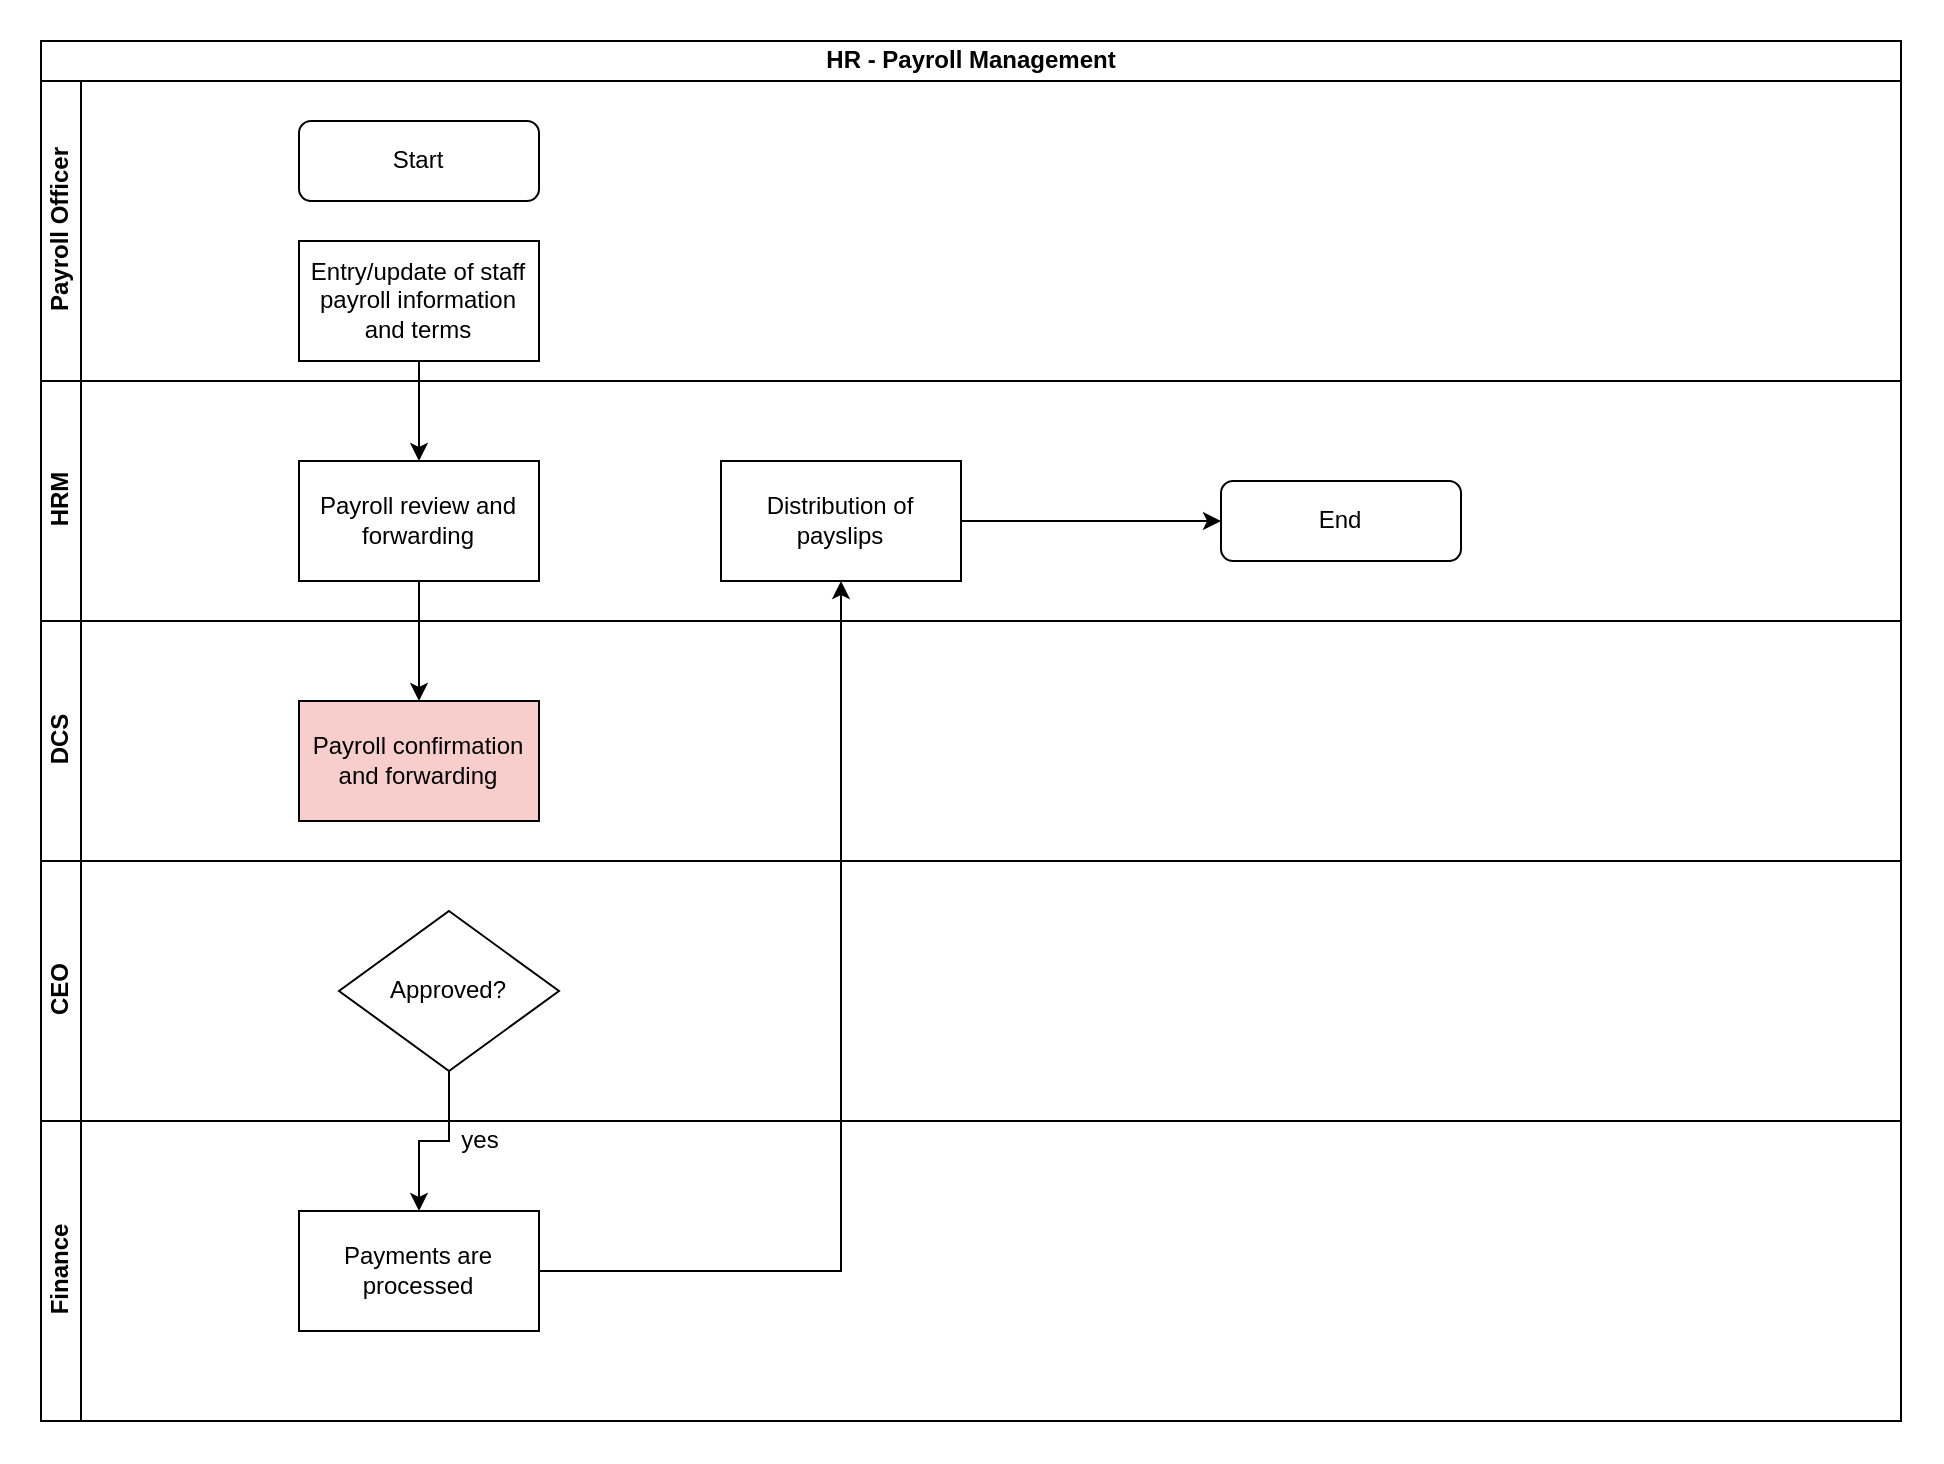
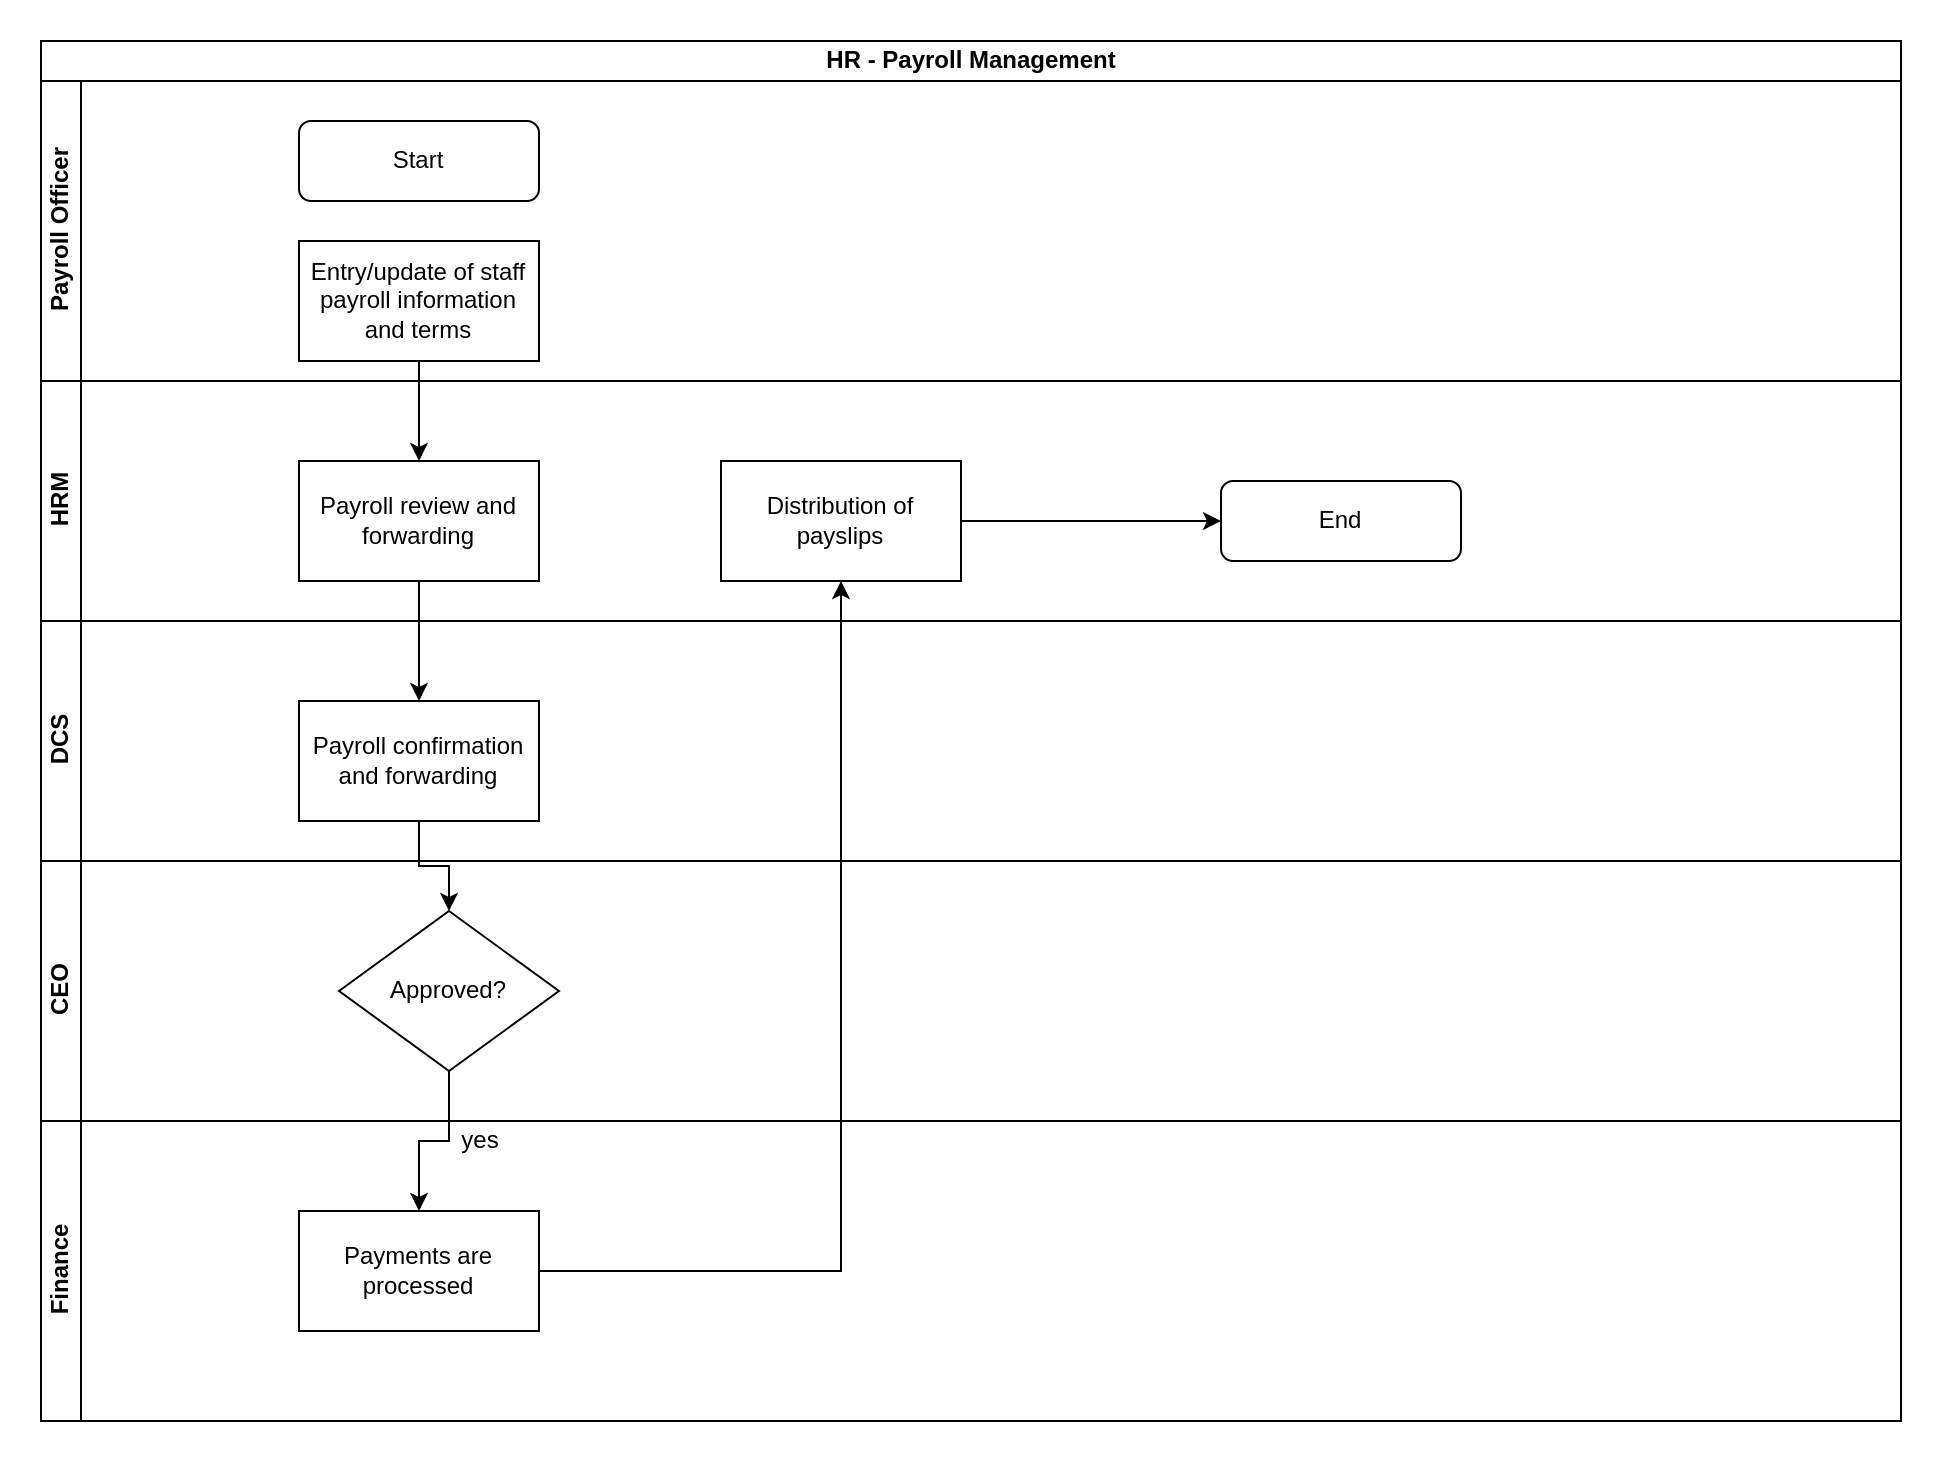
(419, 761) -> (419, 761)
none -> (449, 866)
